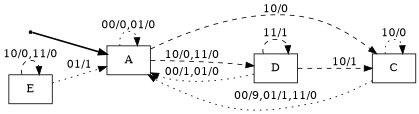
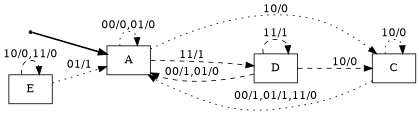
(262, 16) -> (262, 16)
(192, 55) -> (192, 55)
(345, 62) -> (345, 62)
(206, 81) -> (206, 81)
(276, 96) -> (276, 96)
